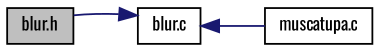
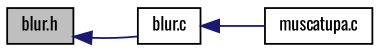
(96, 14) -> (114, 38)
